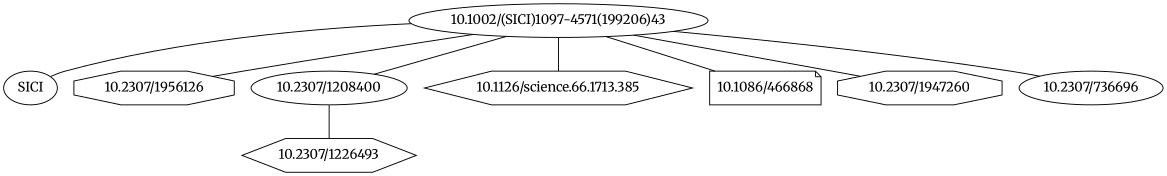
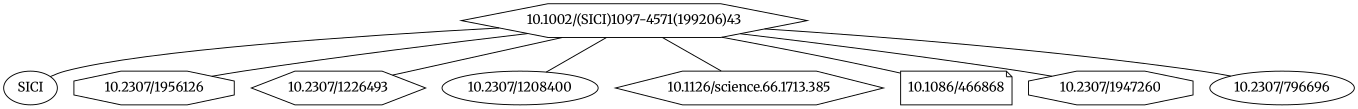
(558, 21) -> (634, 21)
(1091, 88) -> (1282, 88)
(329, 122) -> (477, 56)
